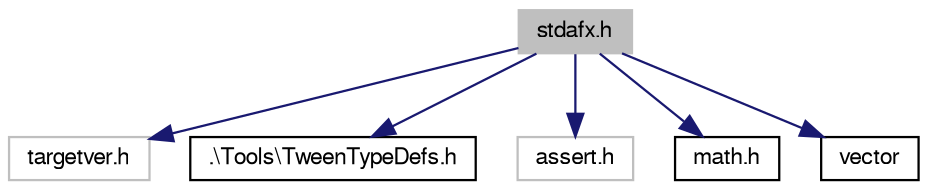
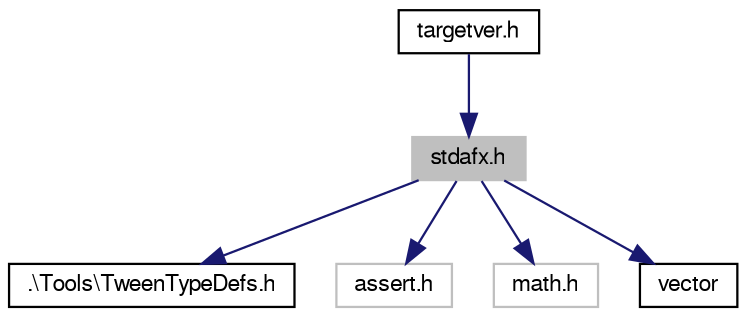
(345, 91) -> (469, 84)
(79, 159) -> (469, 32)
(727, 159) -> (546, 285)
